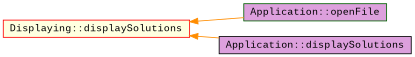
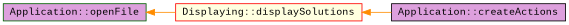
(221, 19) -> (165, 12)
(315, 45) -> (479, 12)
